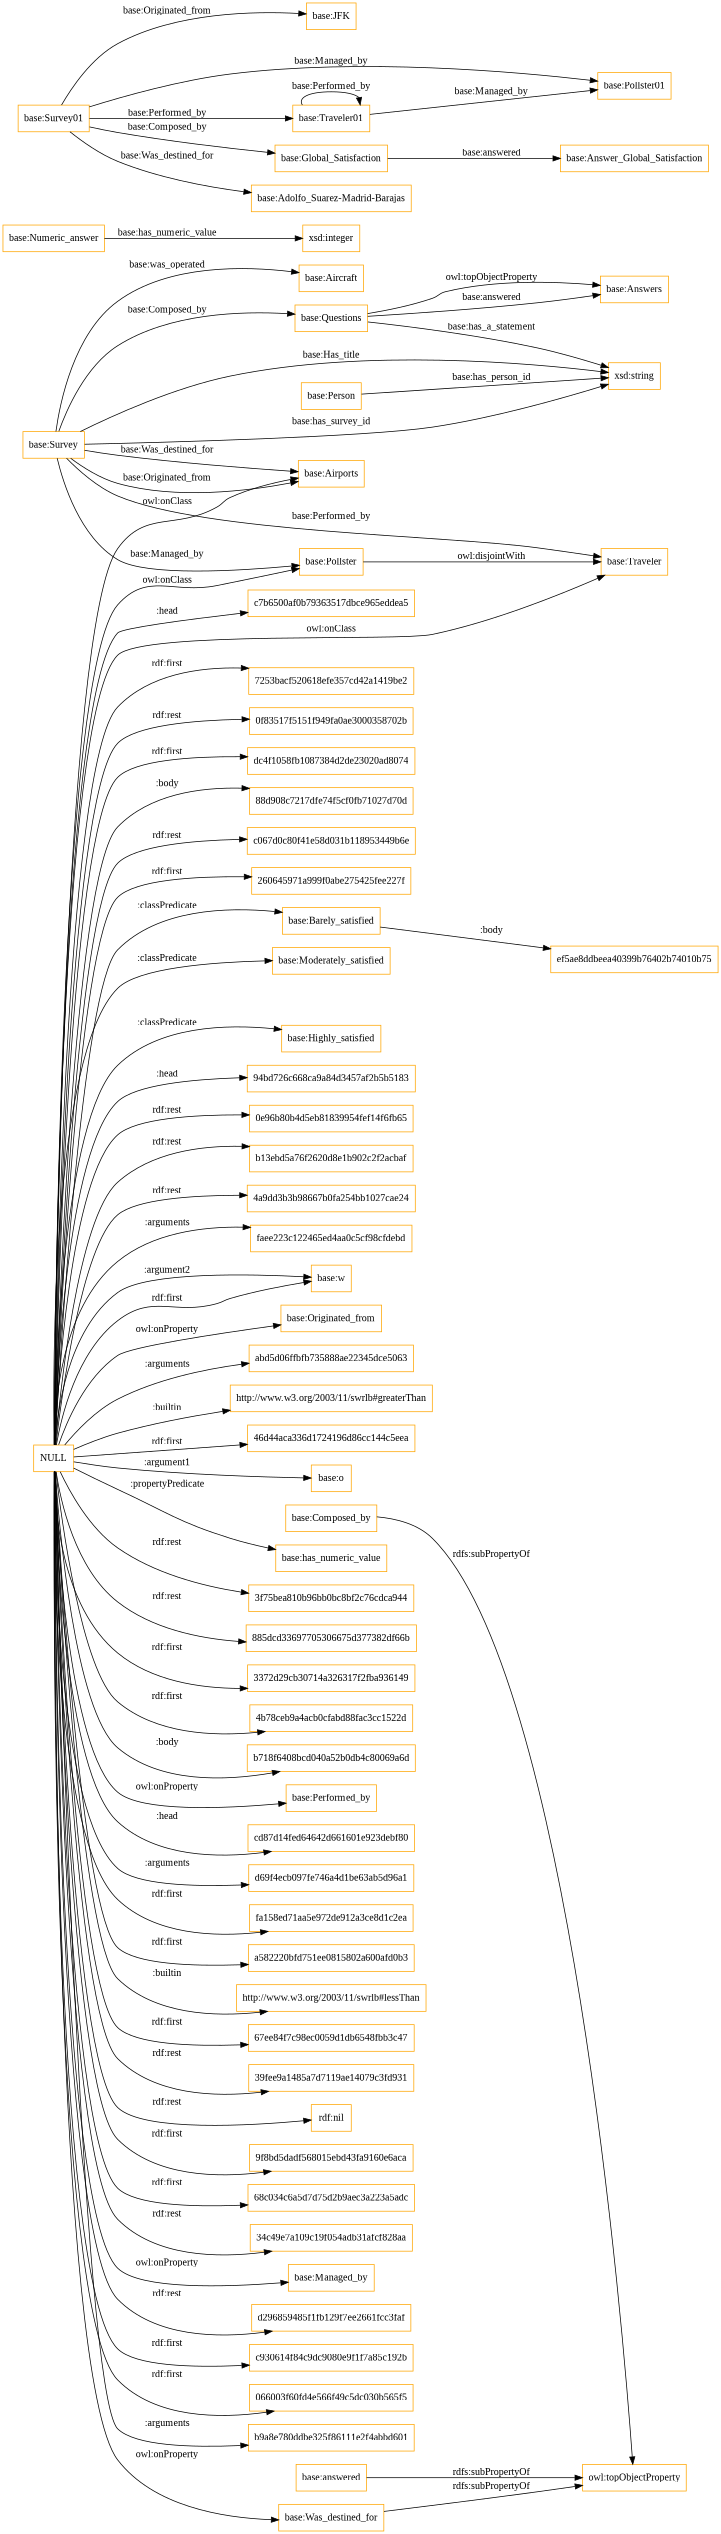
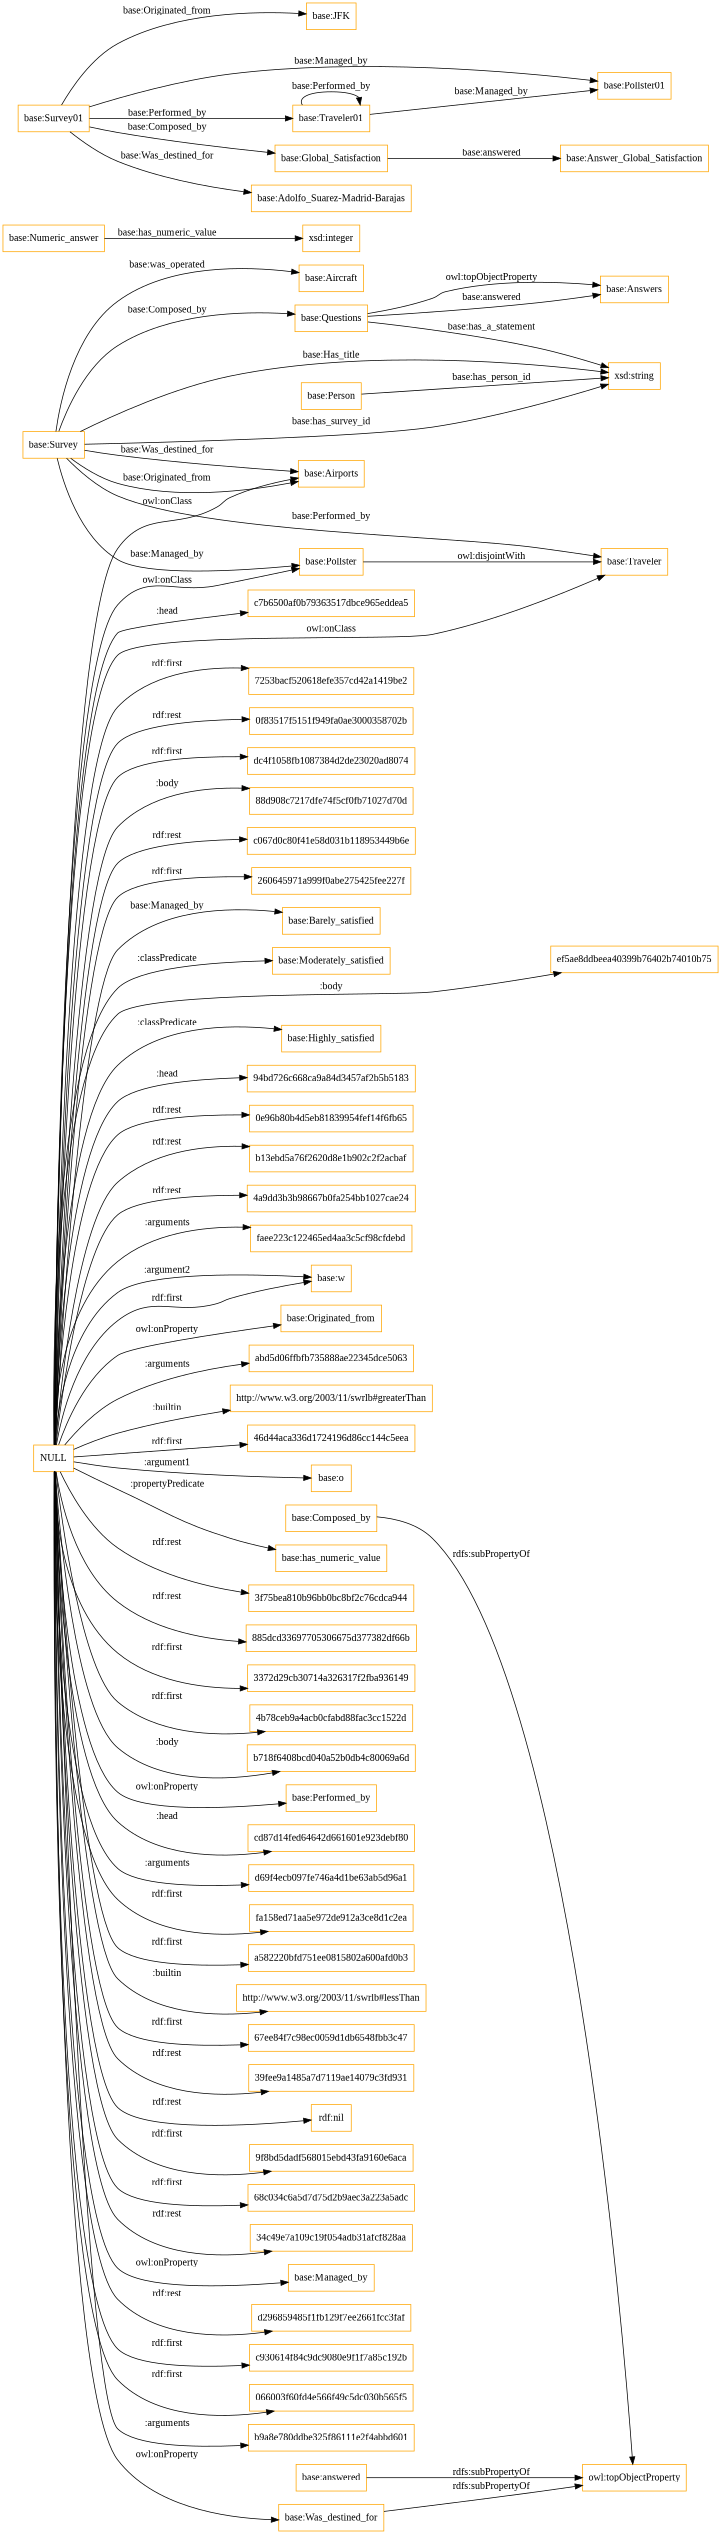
(167, 906) -> (167, 906)
(462, 937) -> (117, 1015)
(331, 1238) -> (331, 1238)
